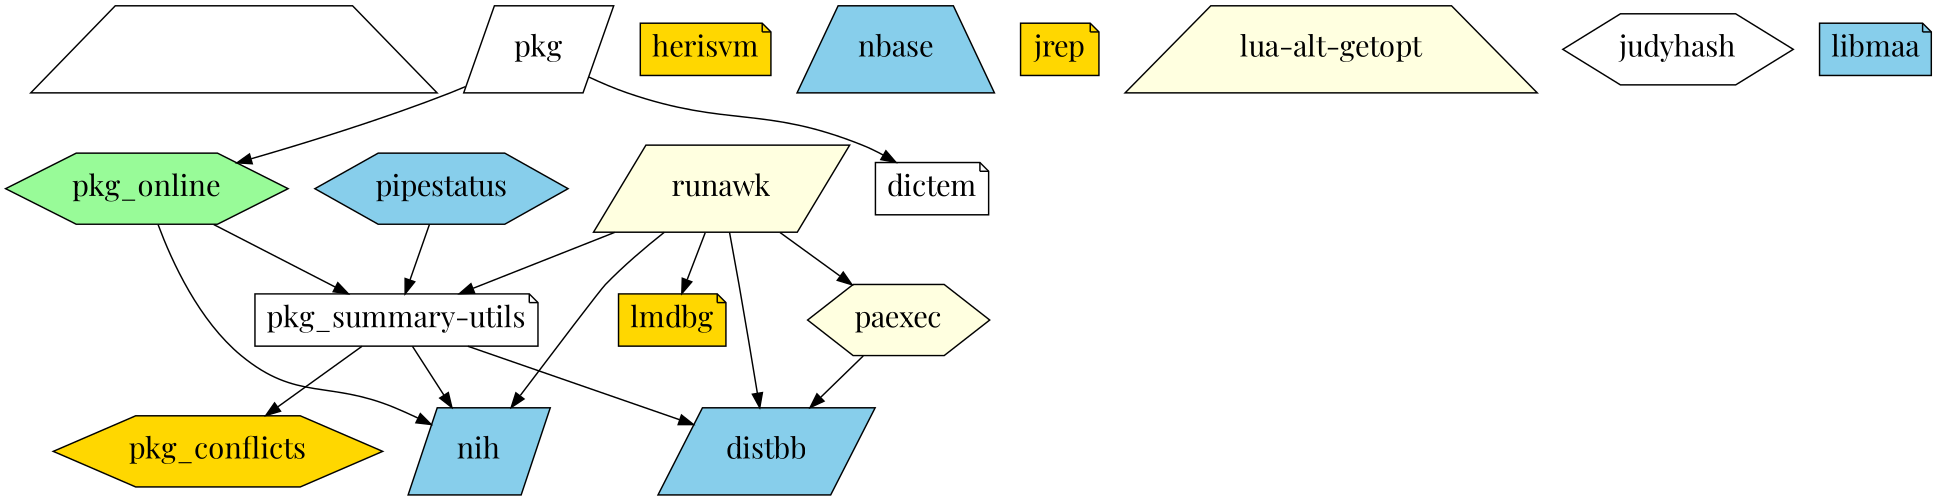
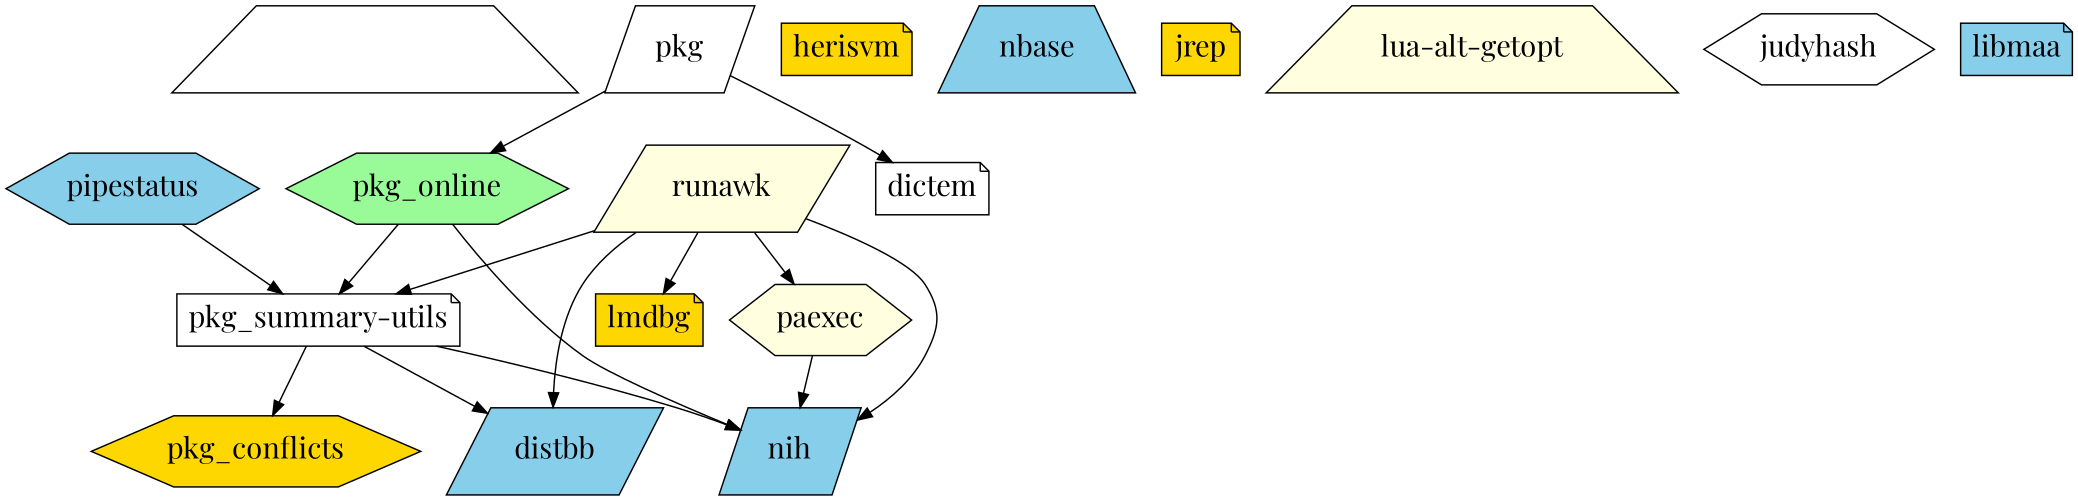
(842, 377) -> (808, 375)
